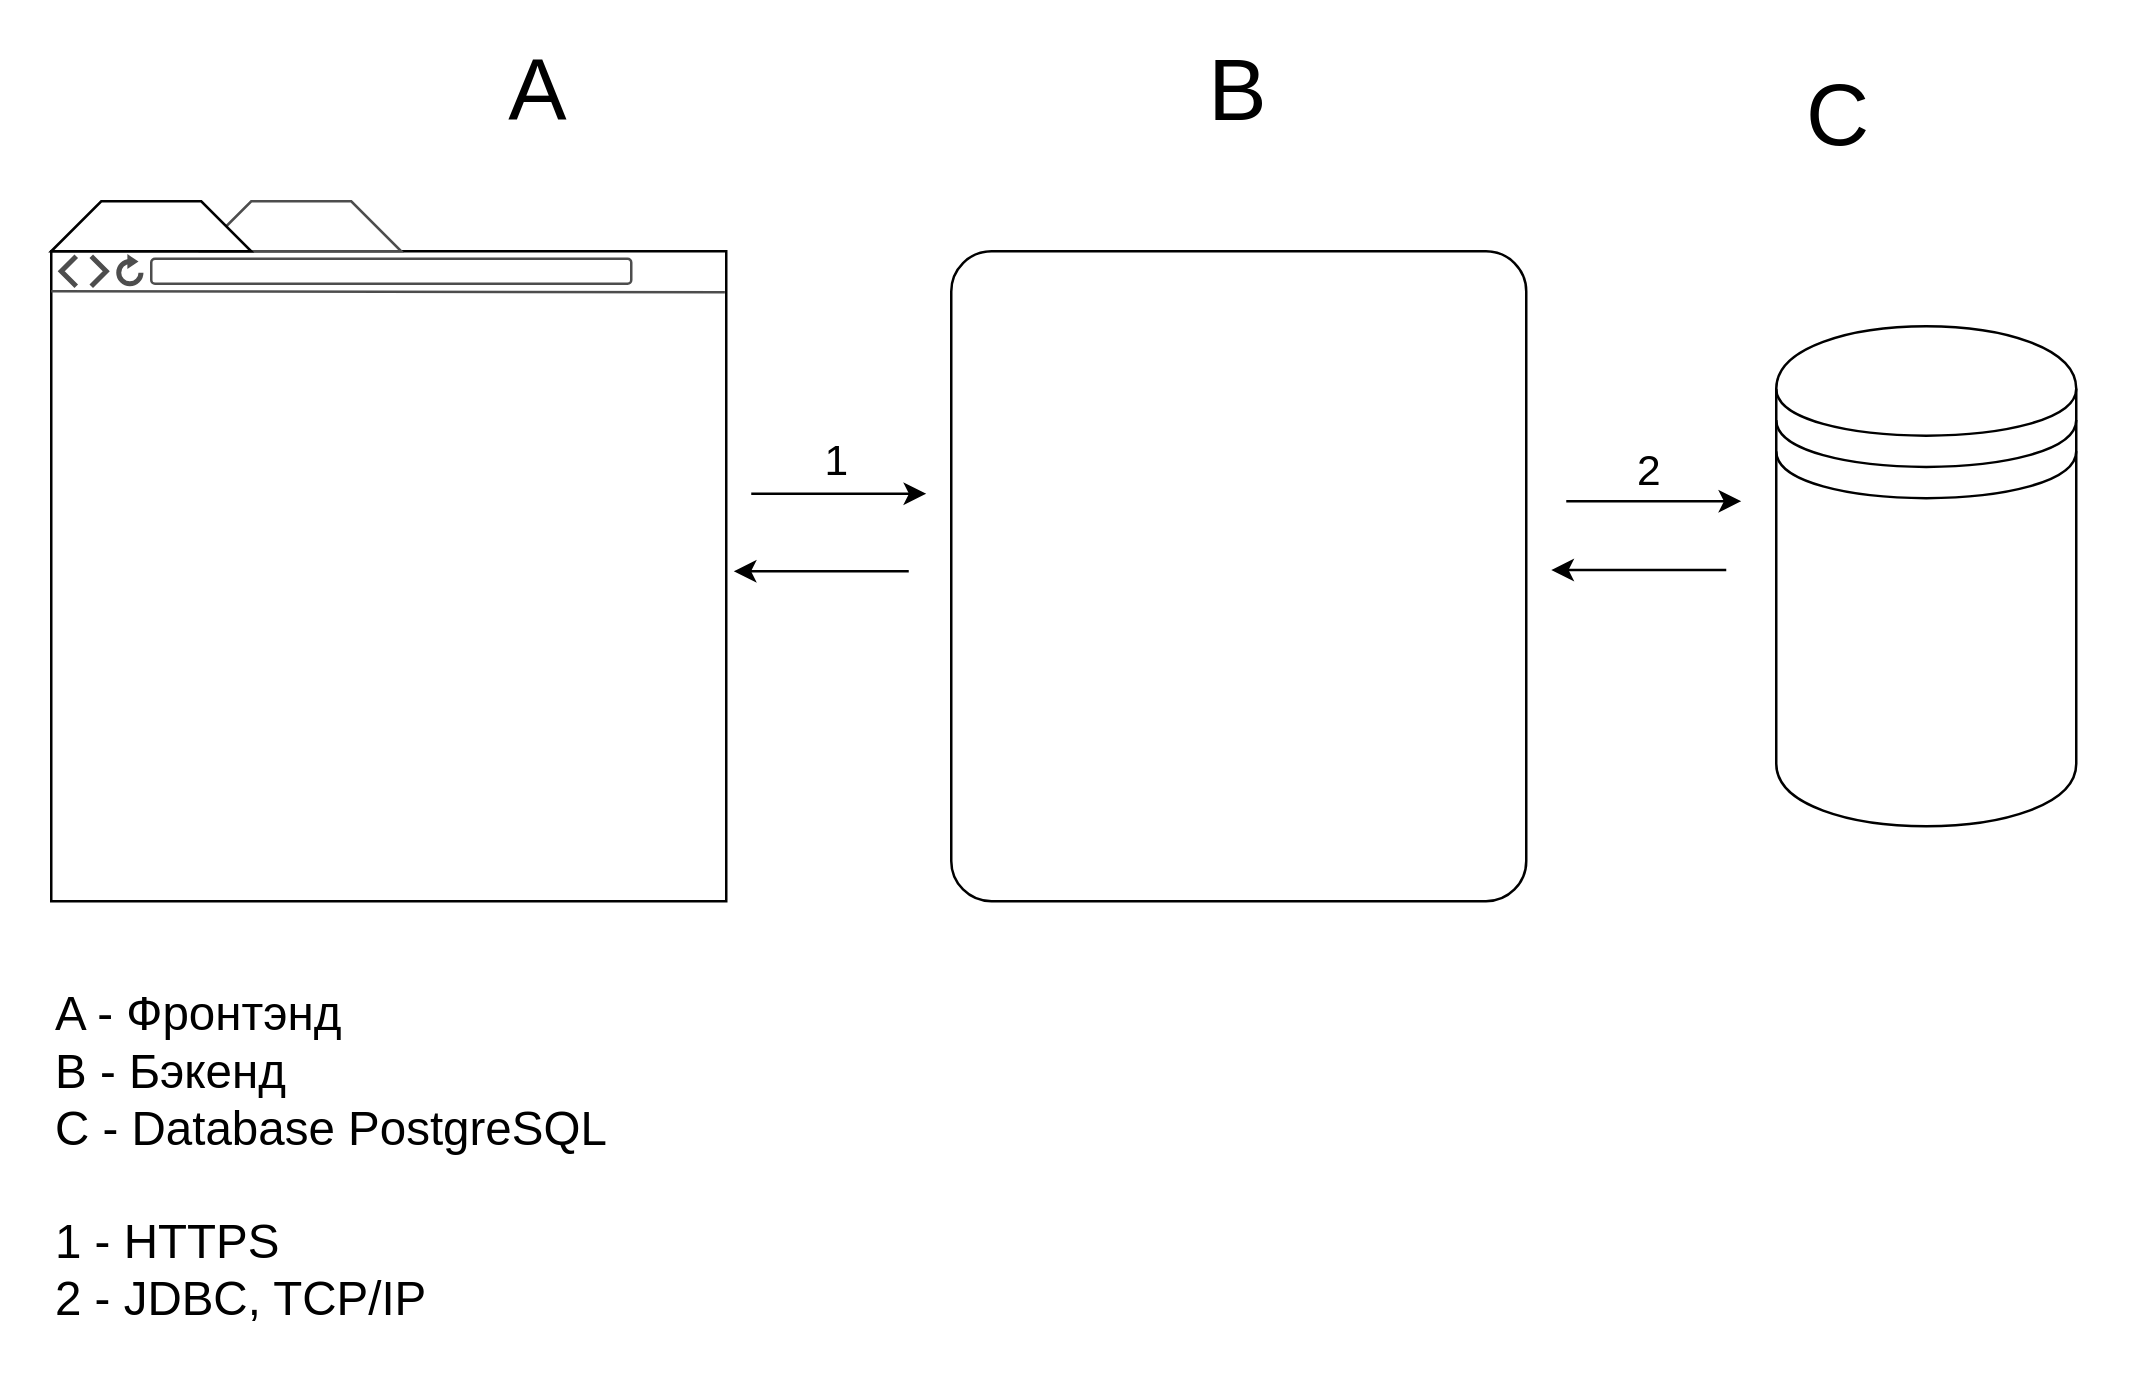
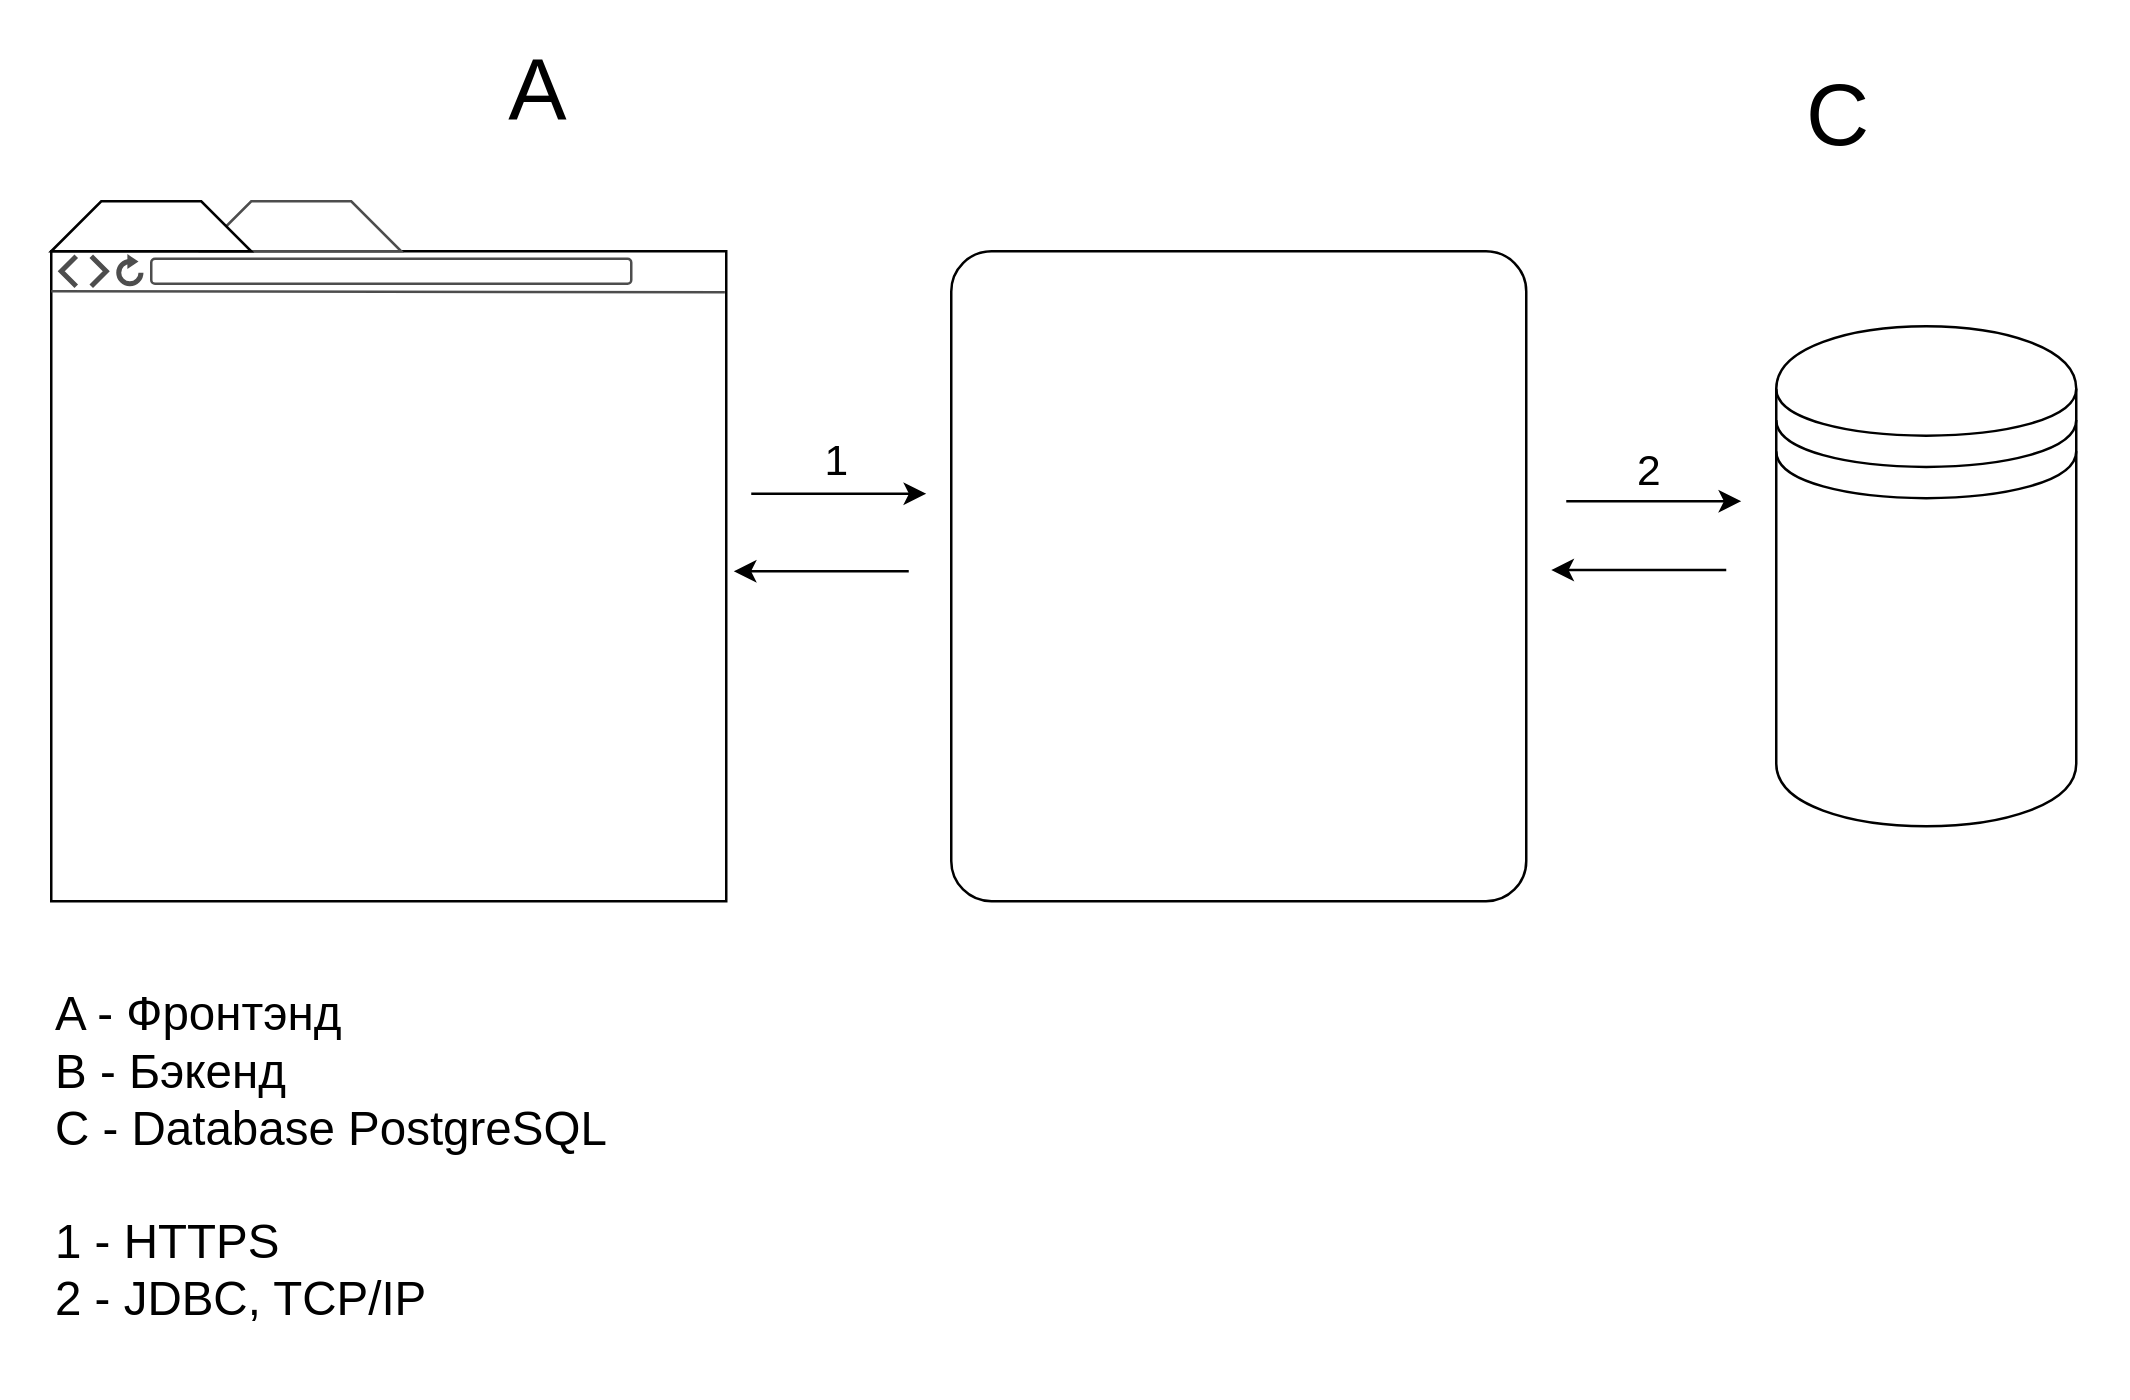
(1239, 89) -> none
